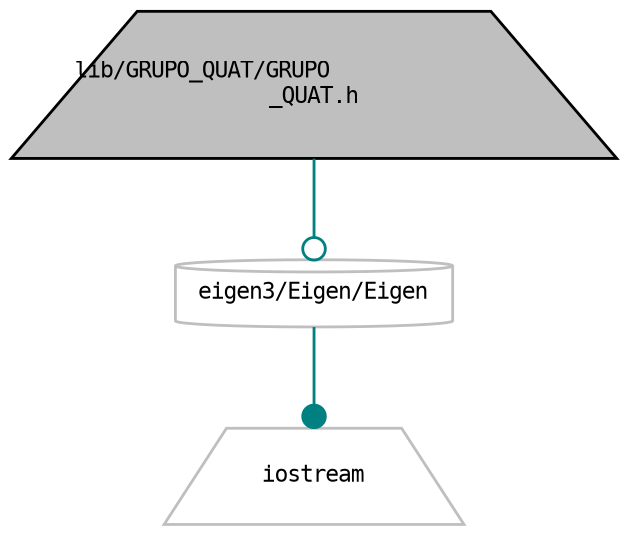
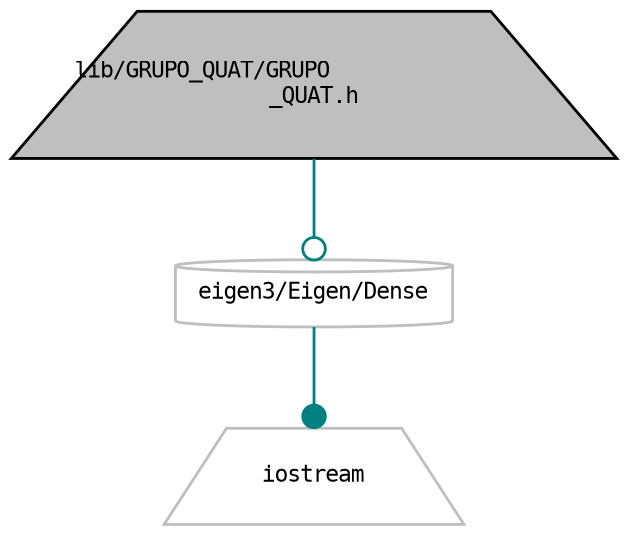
(314, 293) -> (314, 293)
